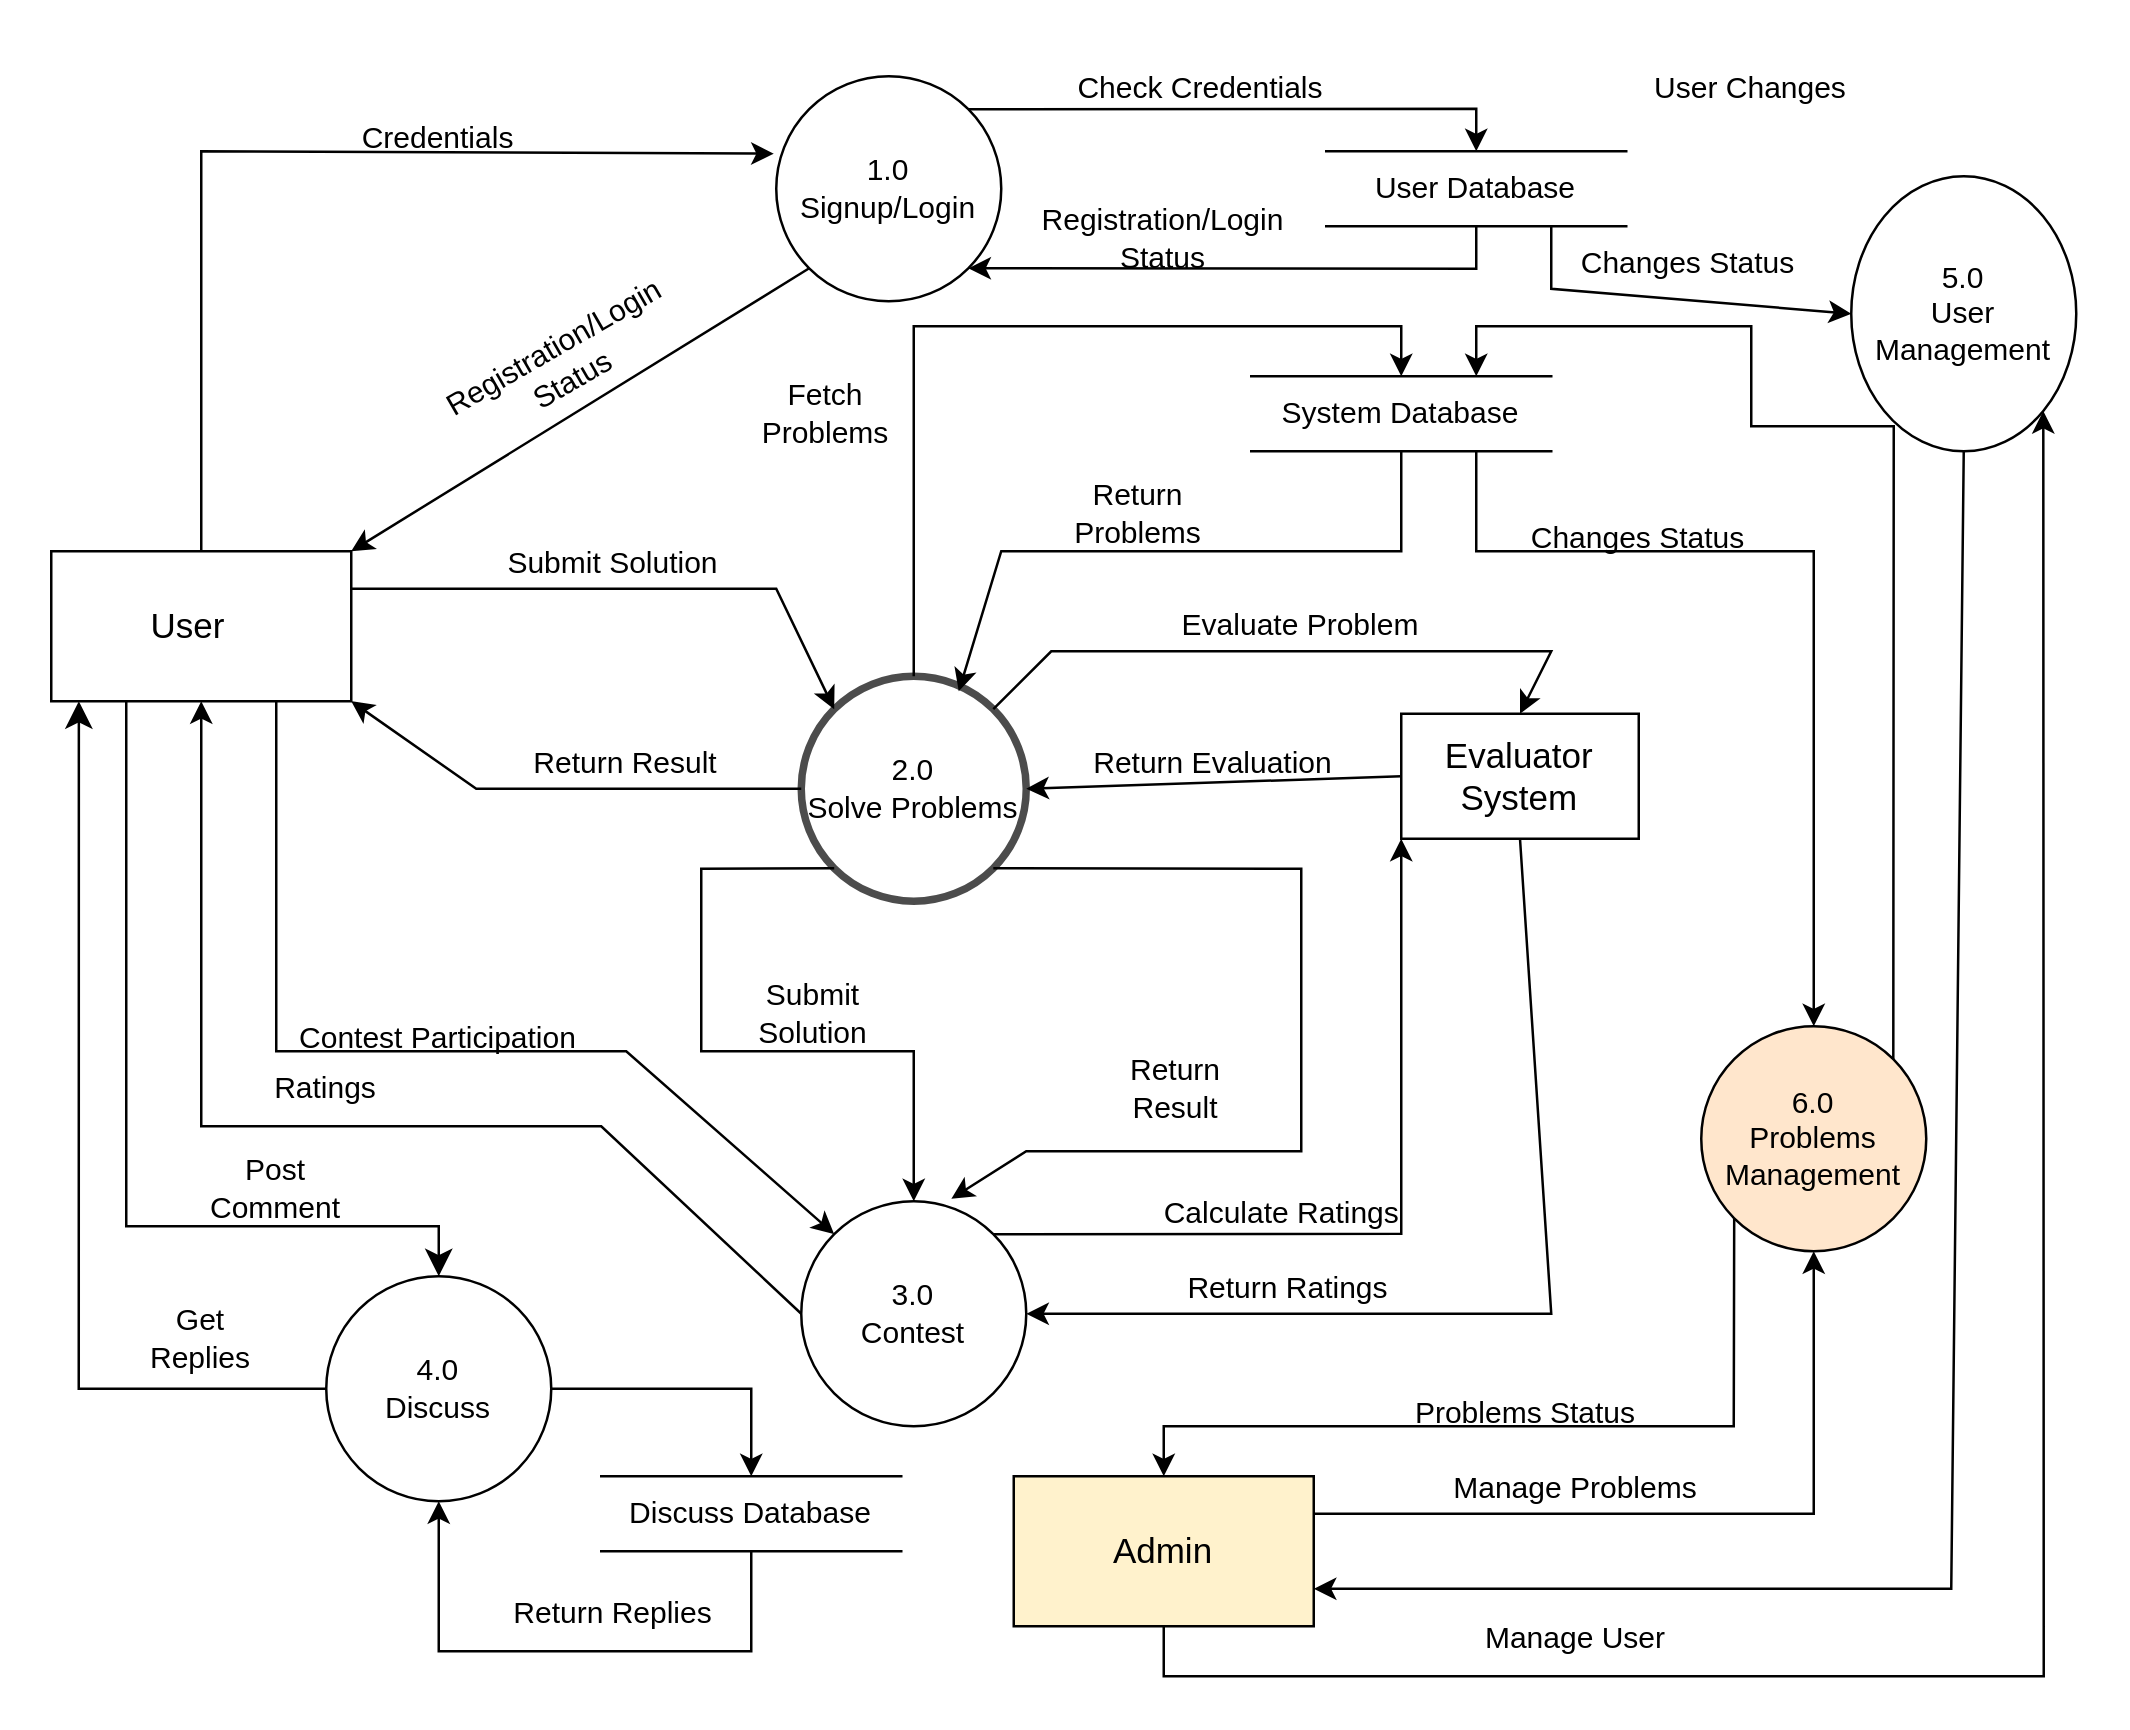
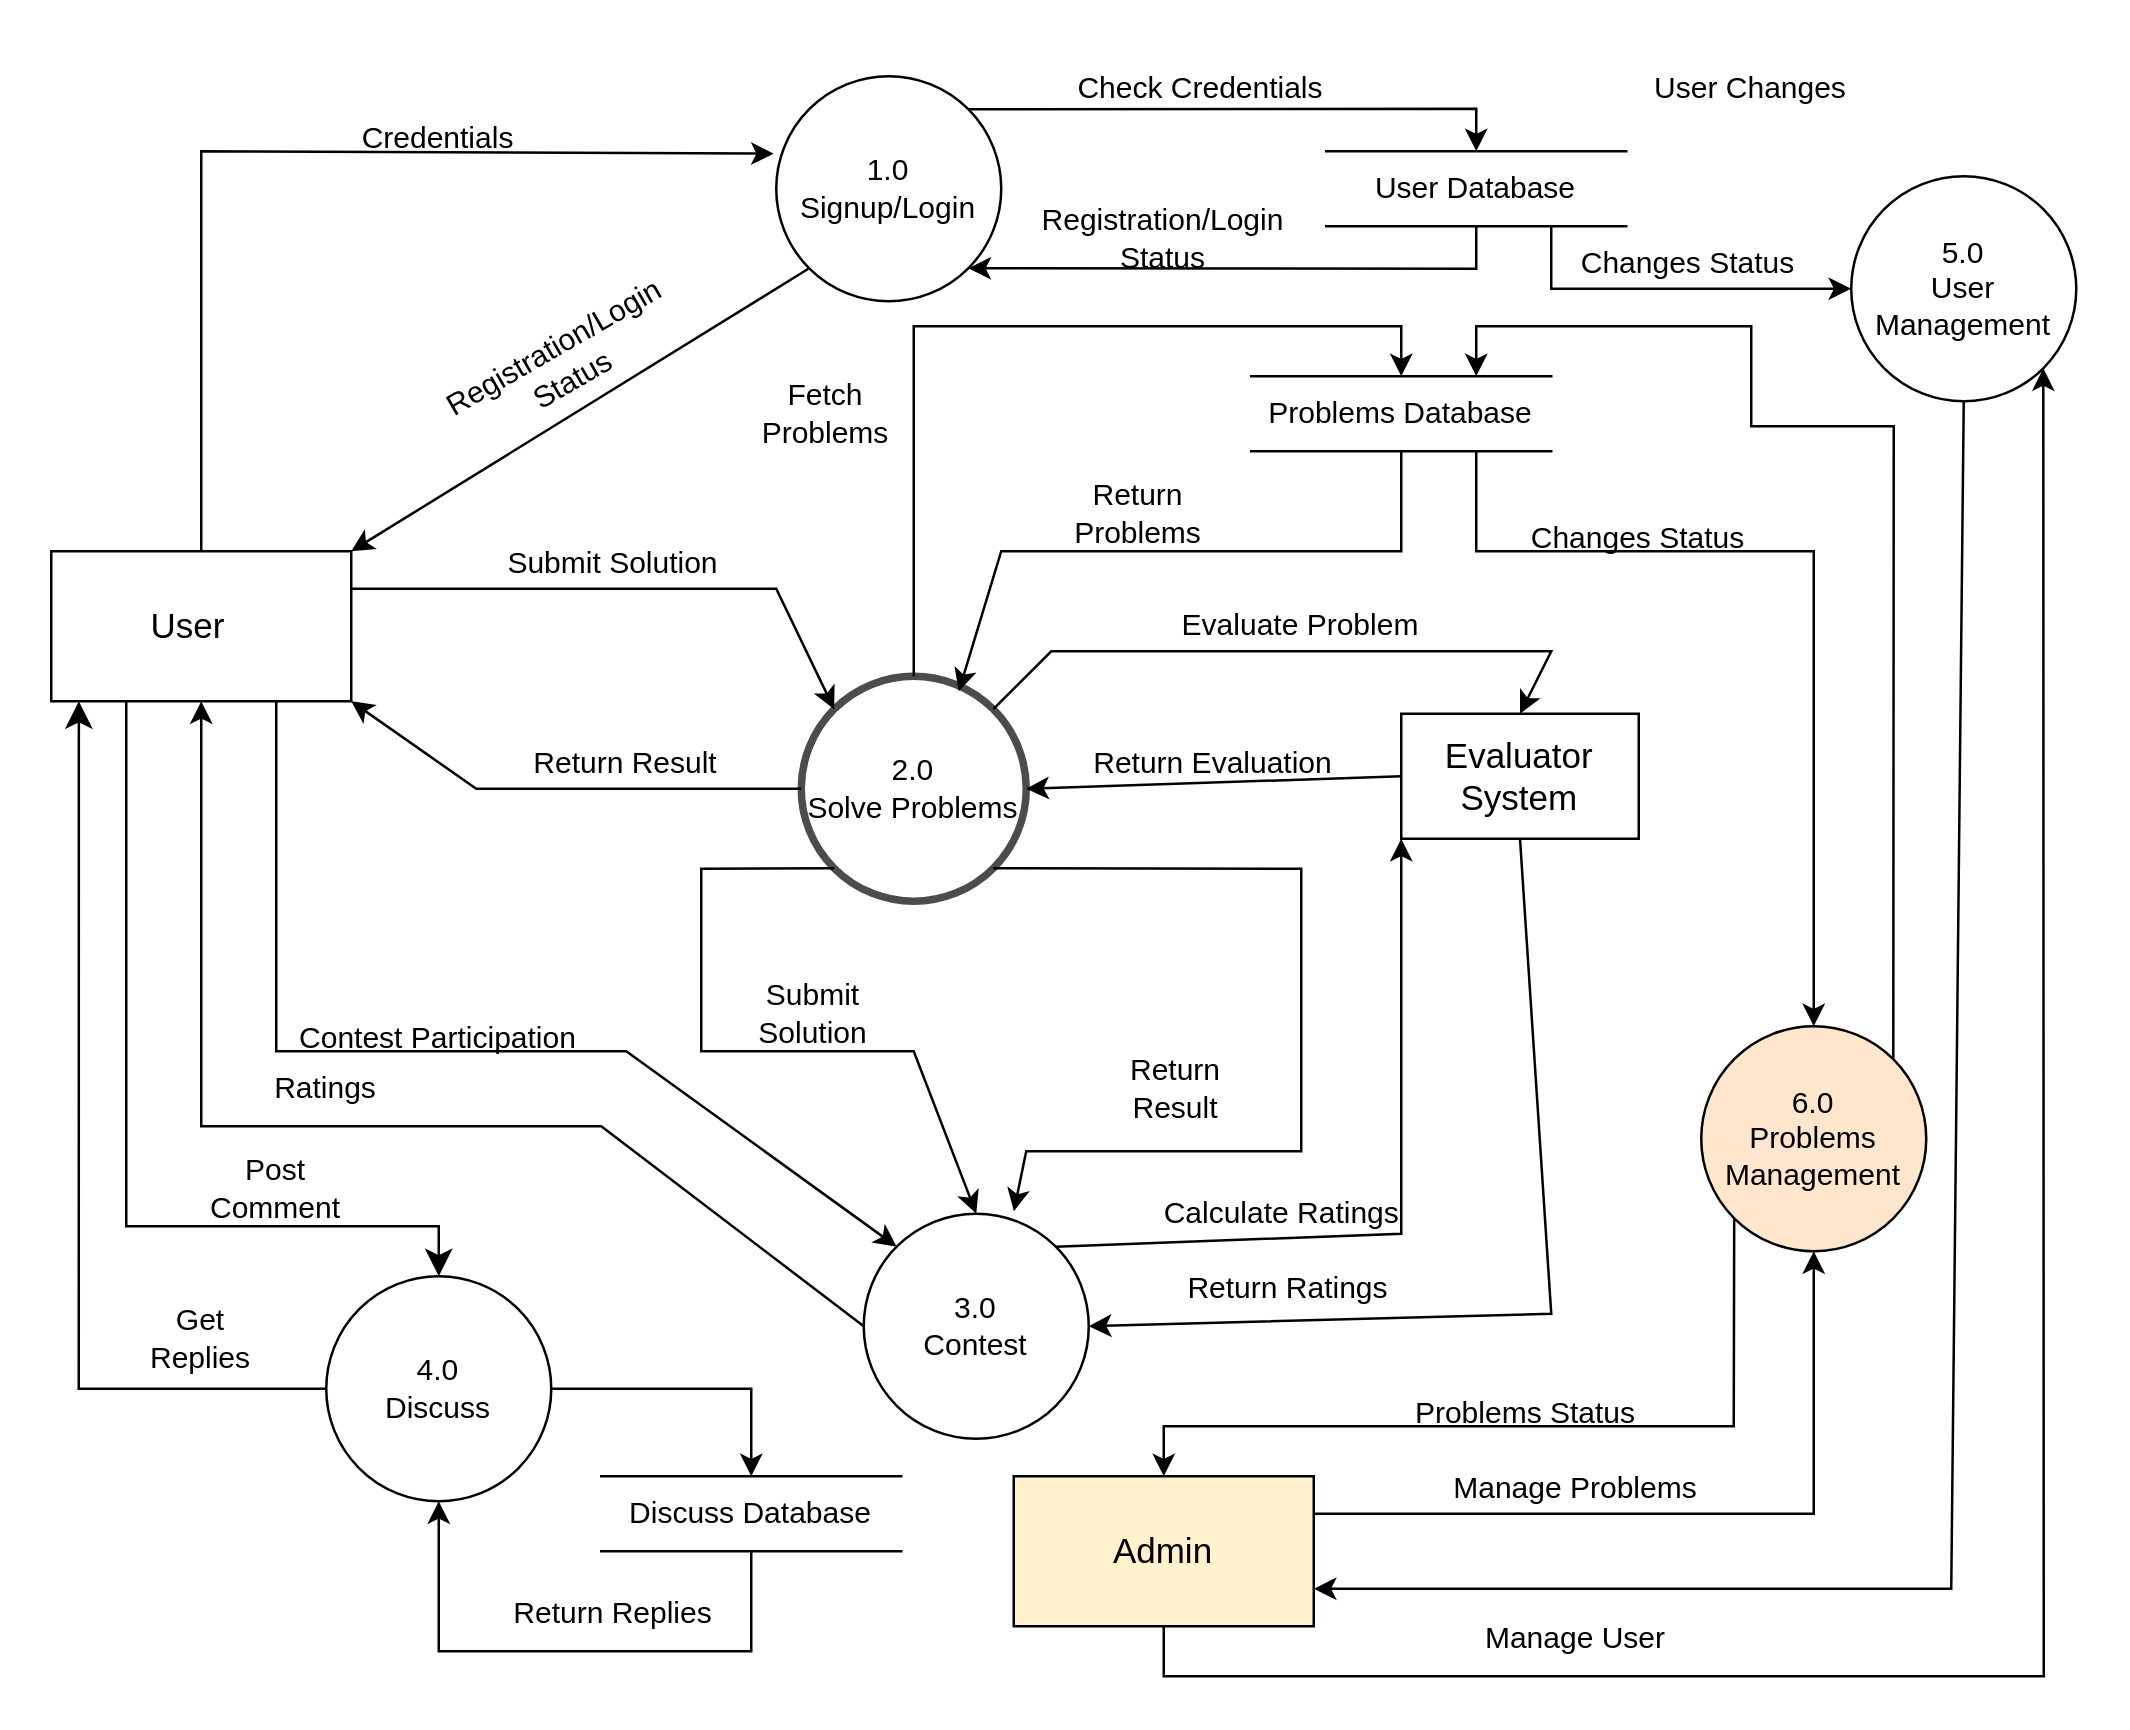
(1964, 314) -> (1964, 289)
(1401, 414) -> (1401, 414)
(914, 1314) -> (976, 1326)
